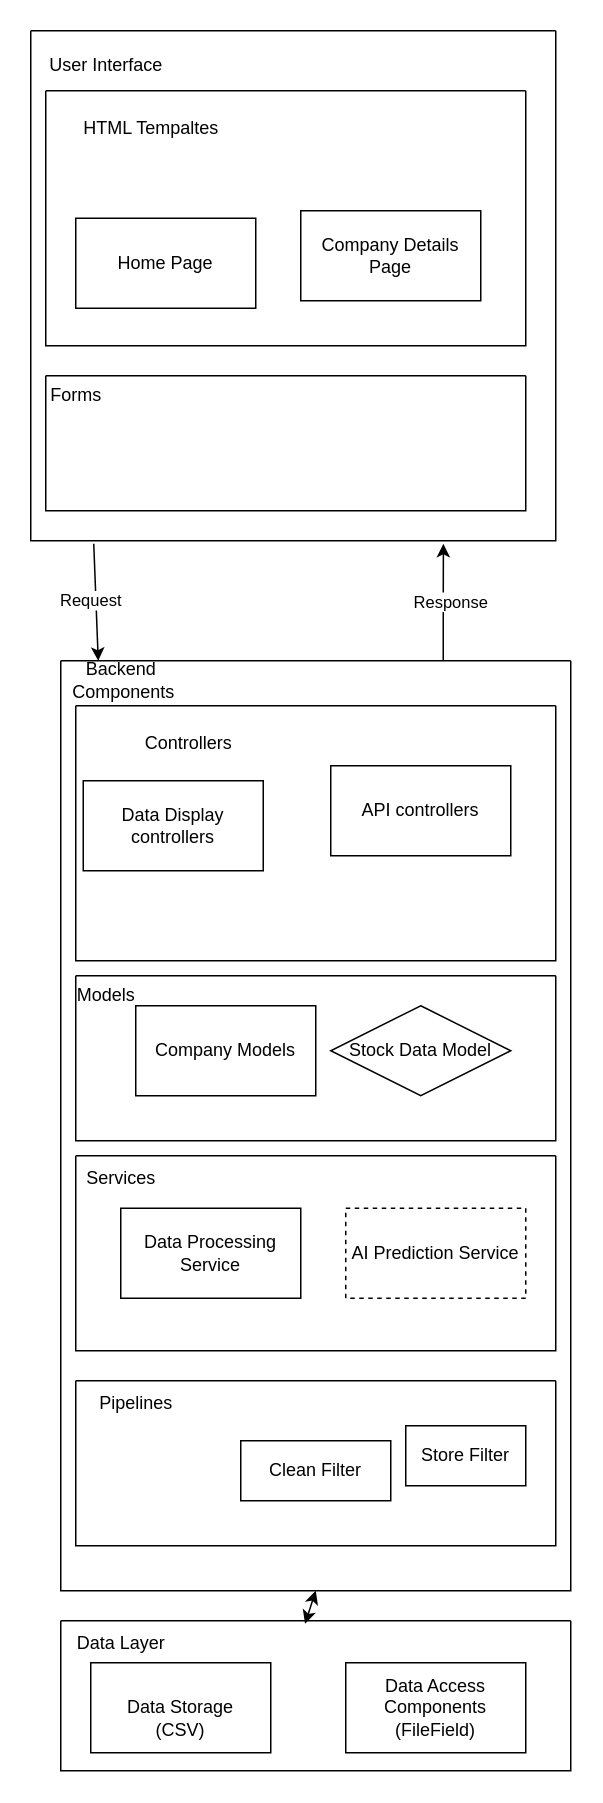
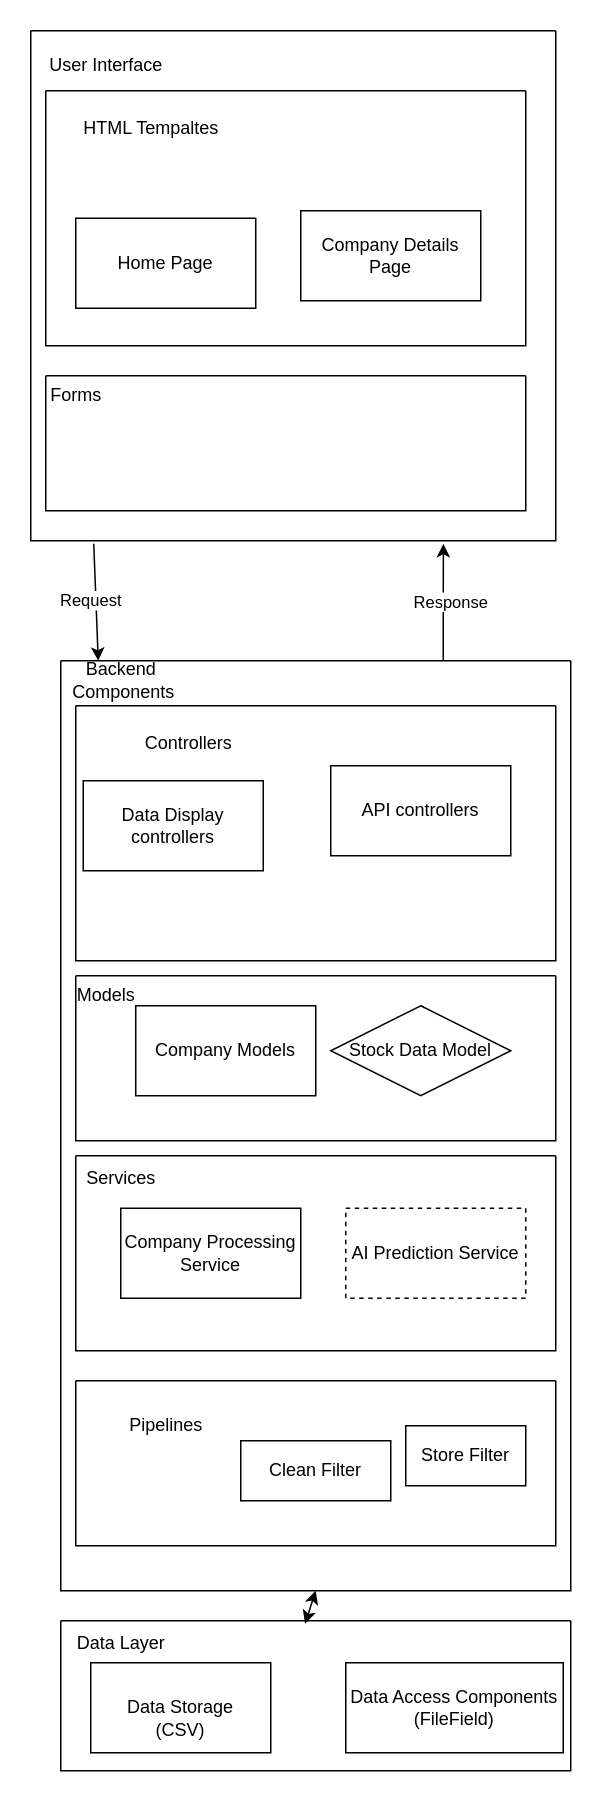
(211, 1253) -> (211, 1253)
(136, 1403) -> (166, 1426)
(436, 1708) -> (455, 1708)
